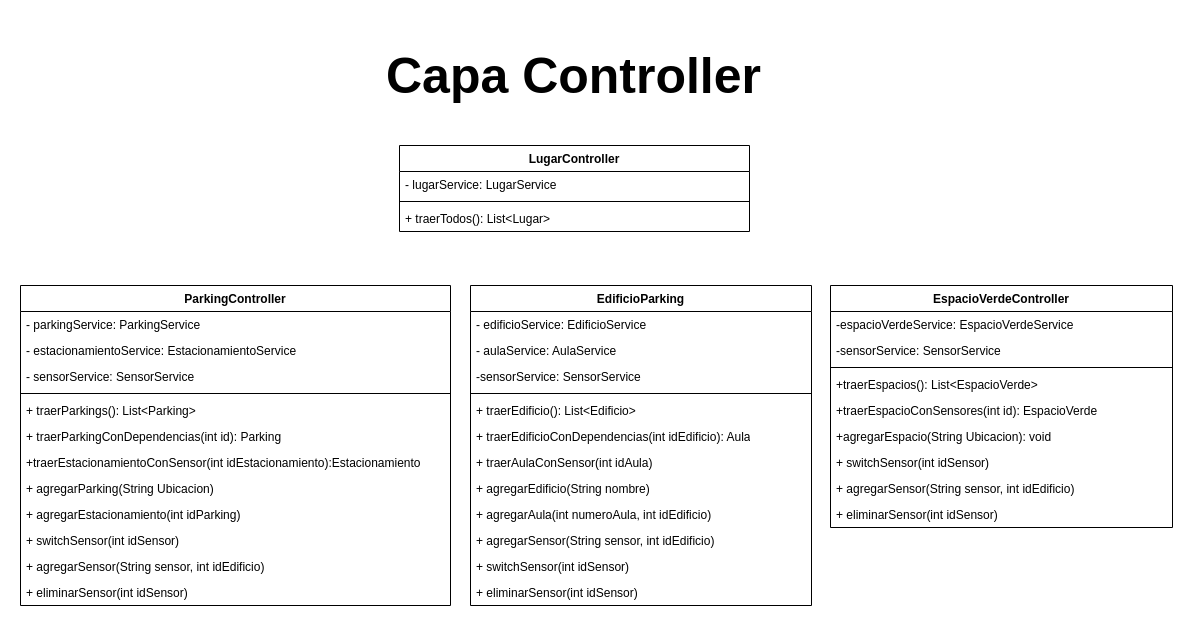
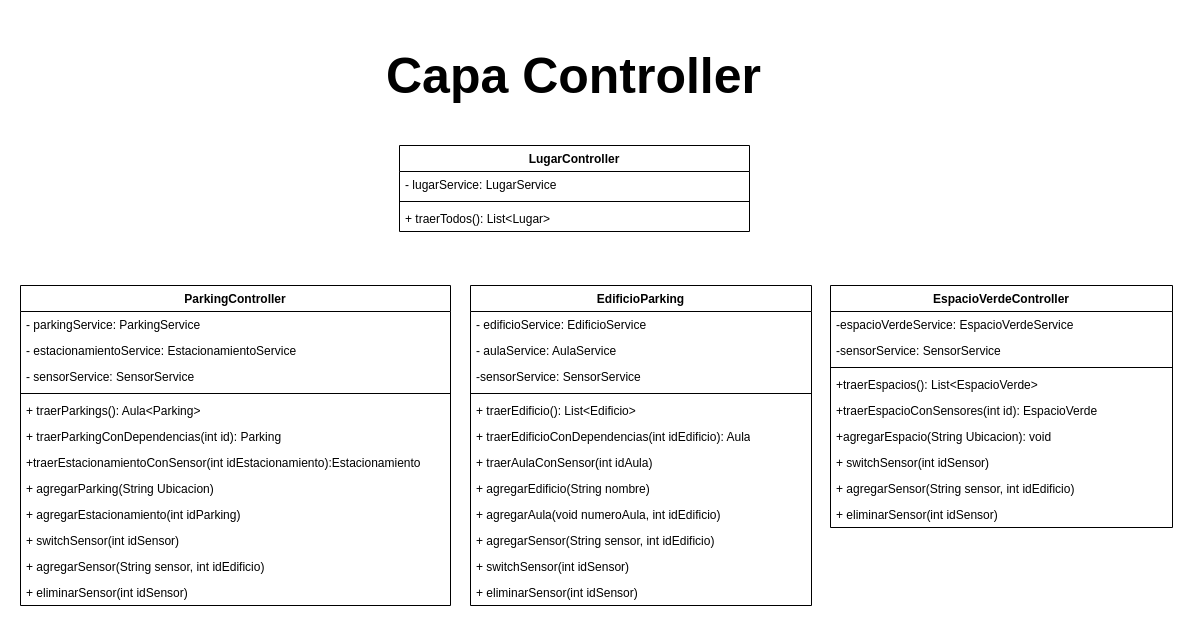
(125, 412) -> (125, 412)
(607, 516) -> (611, 516)
